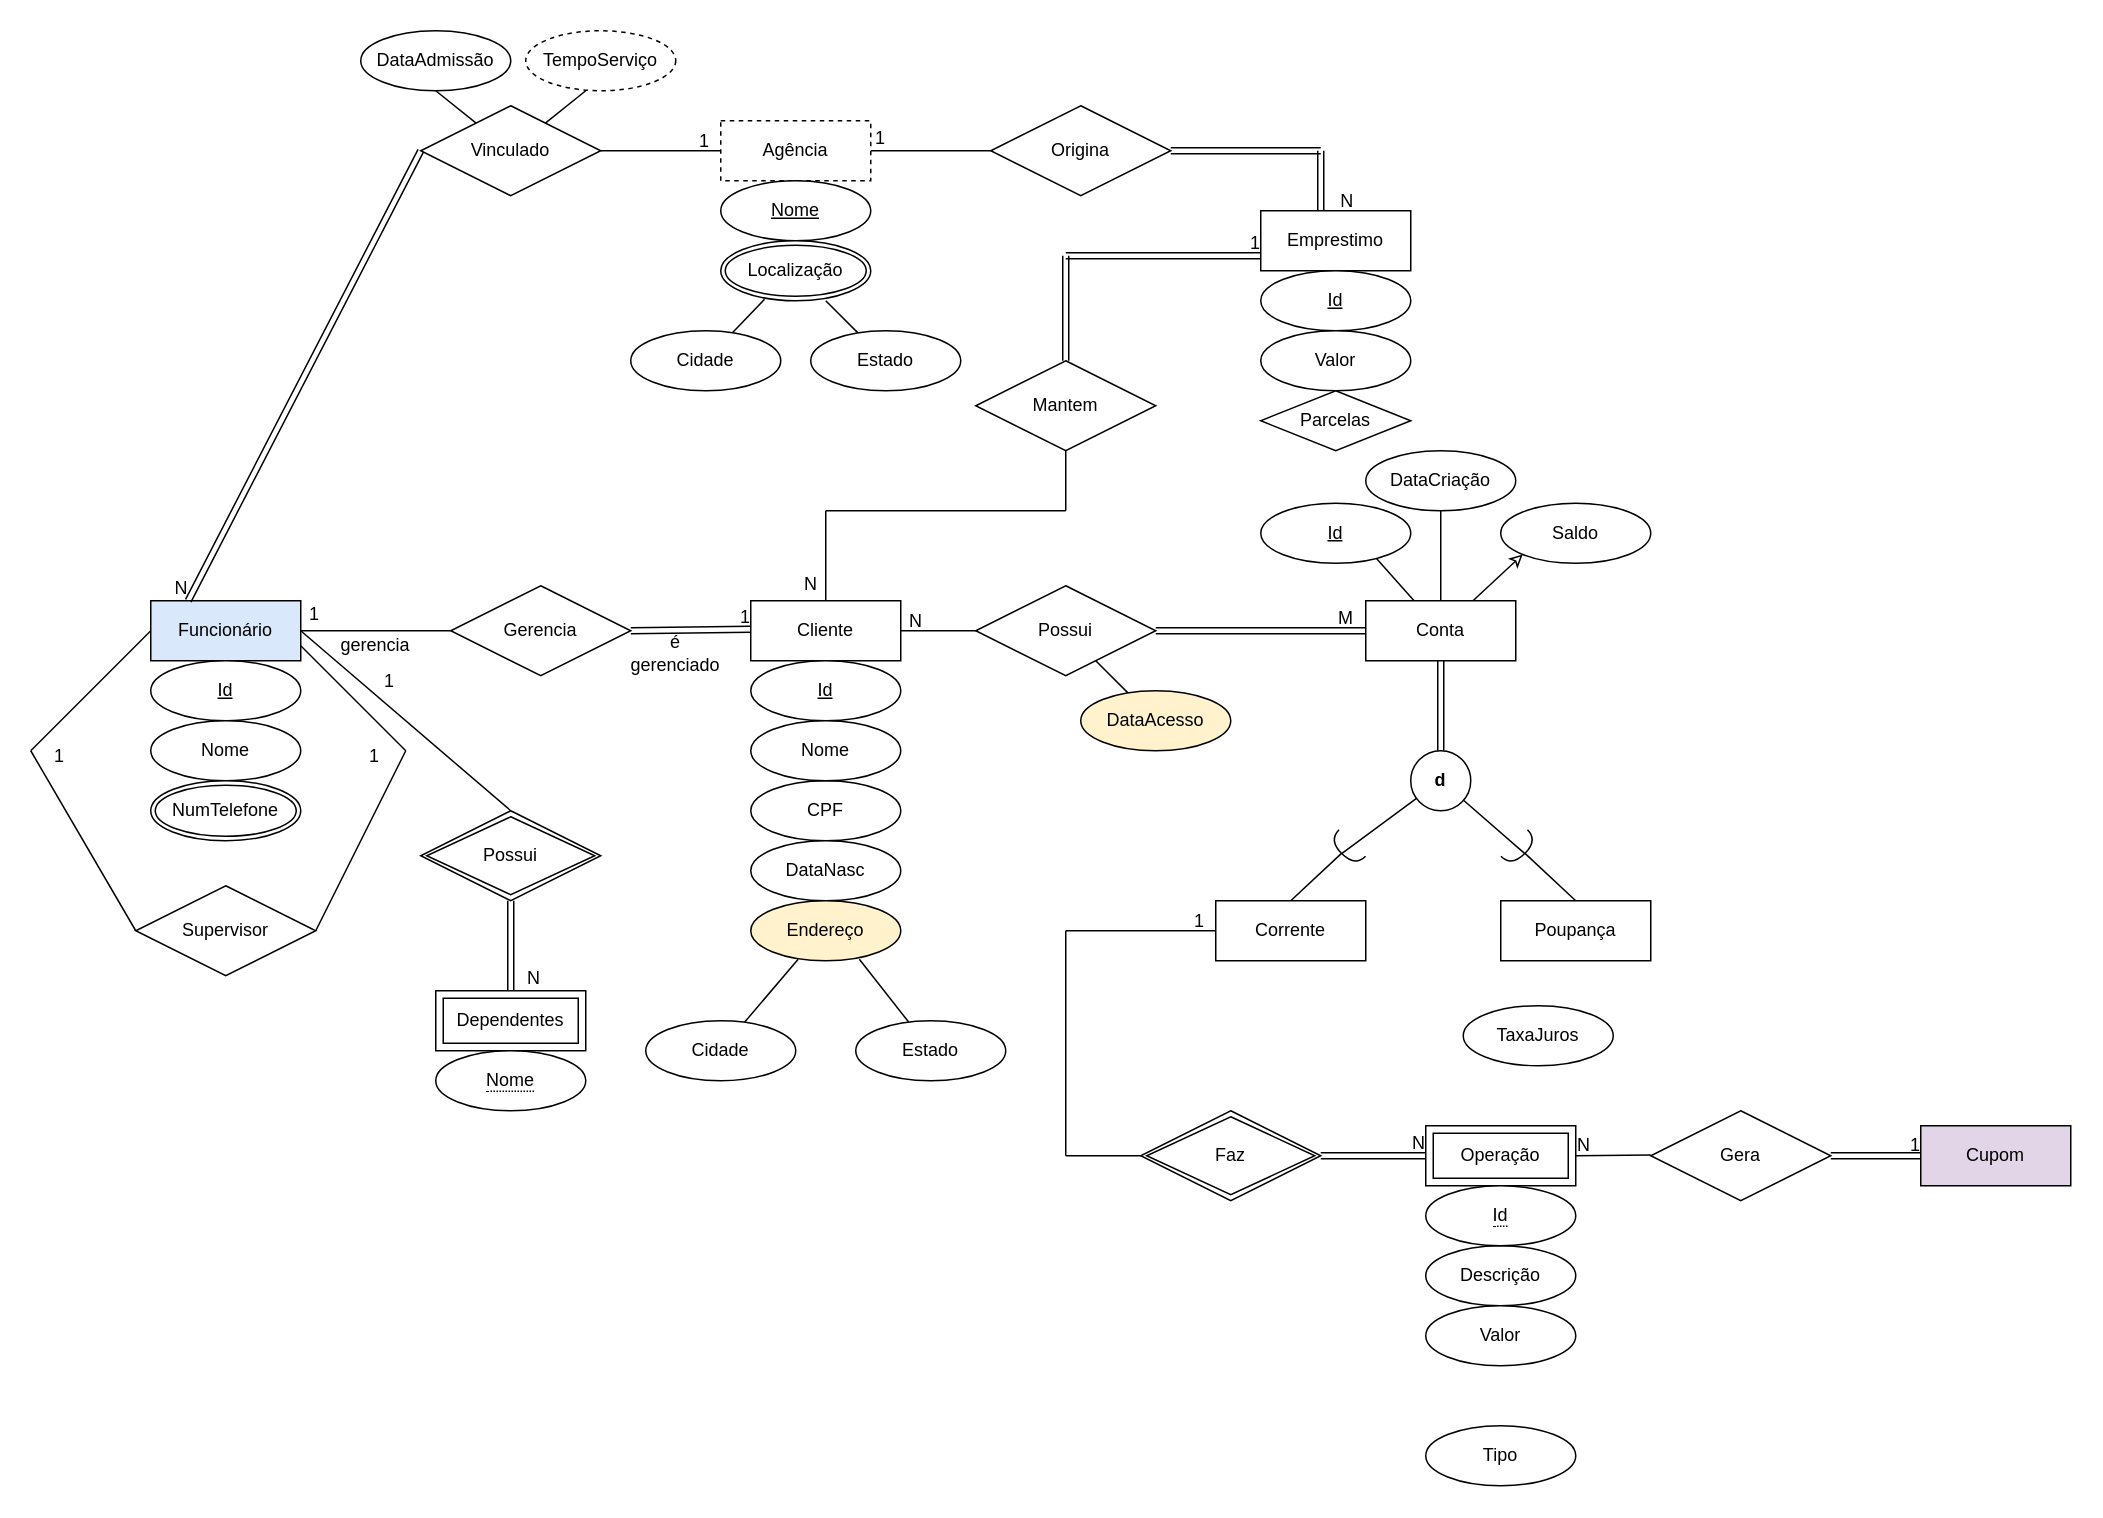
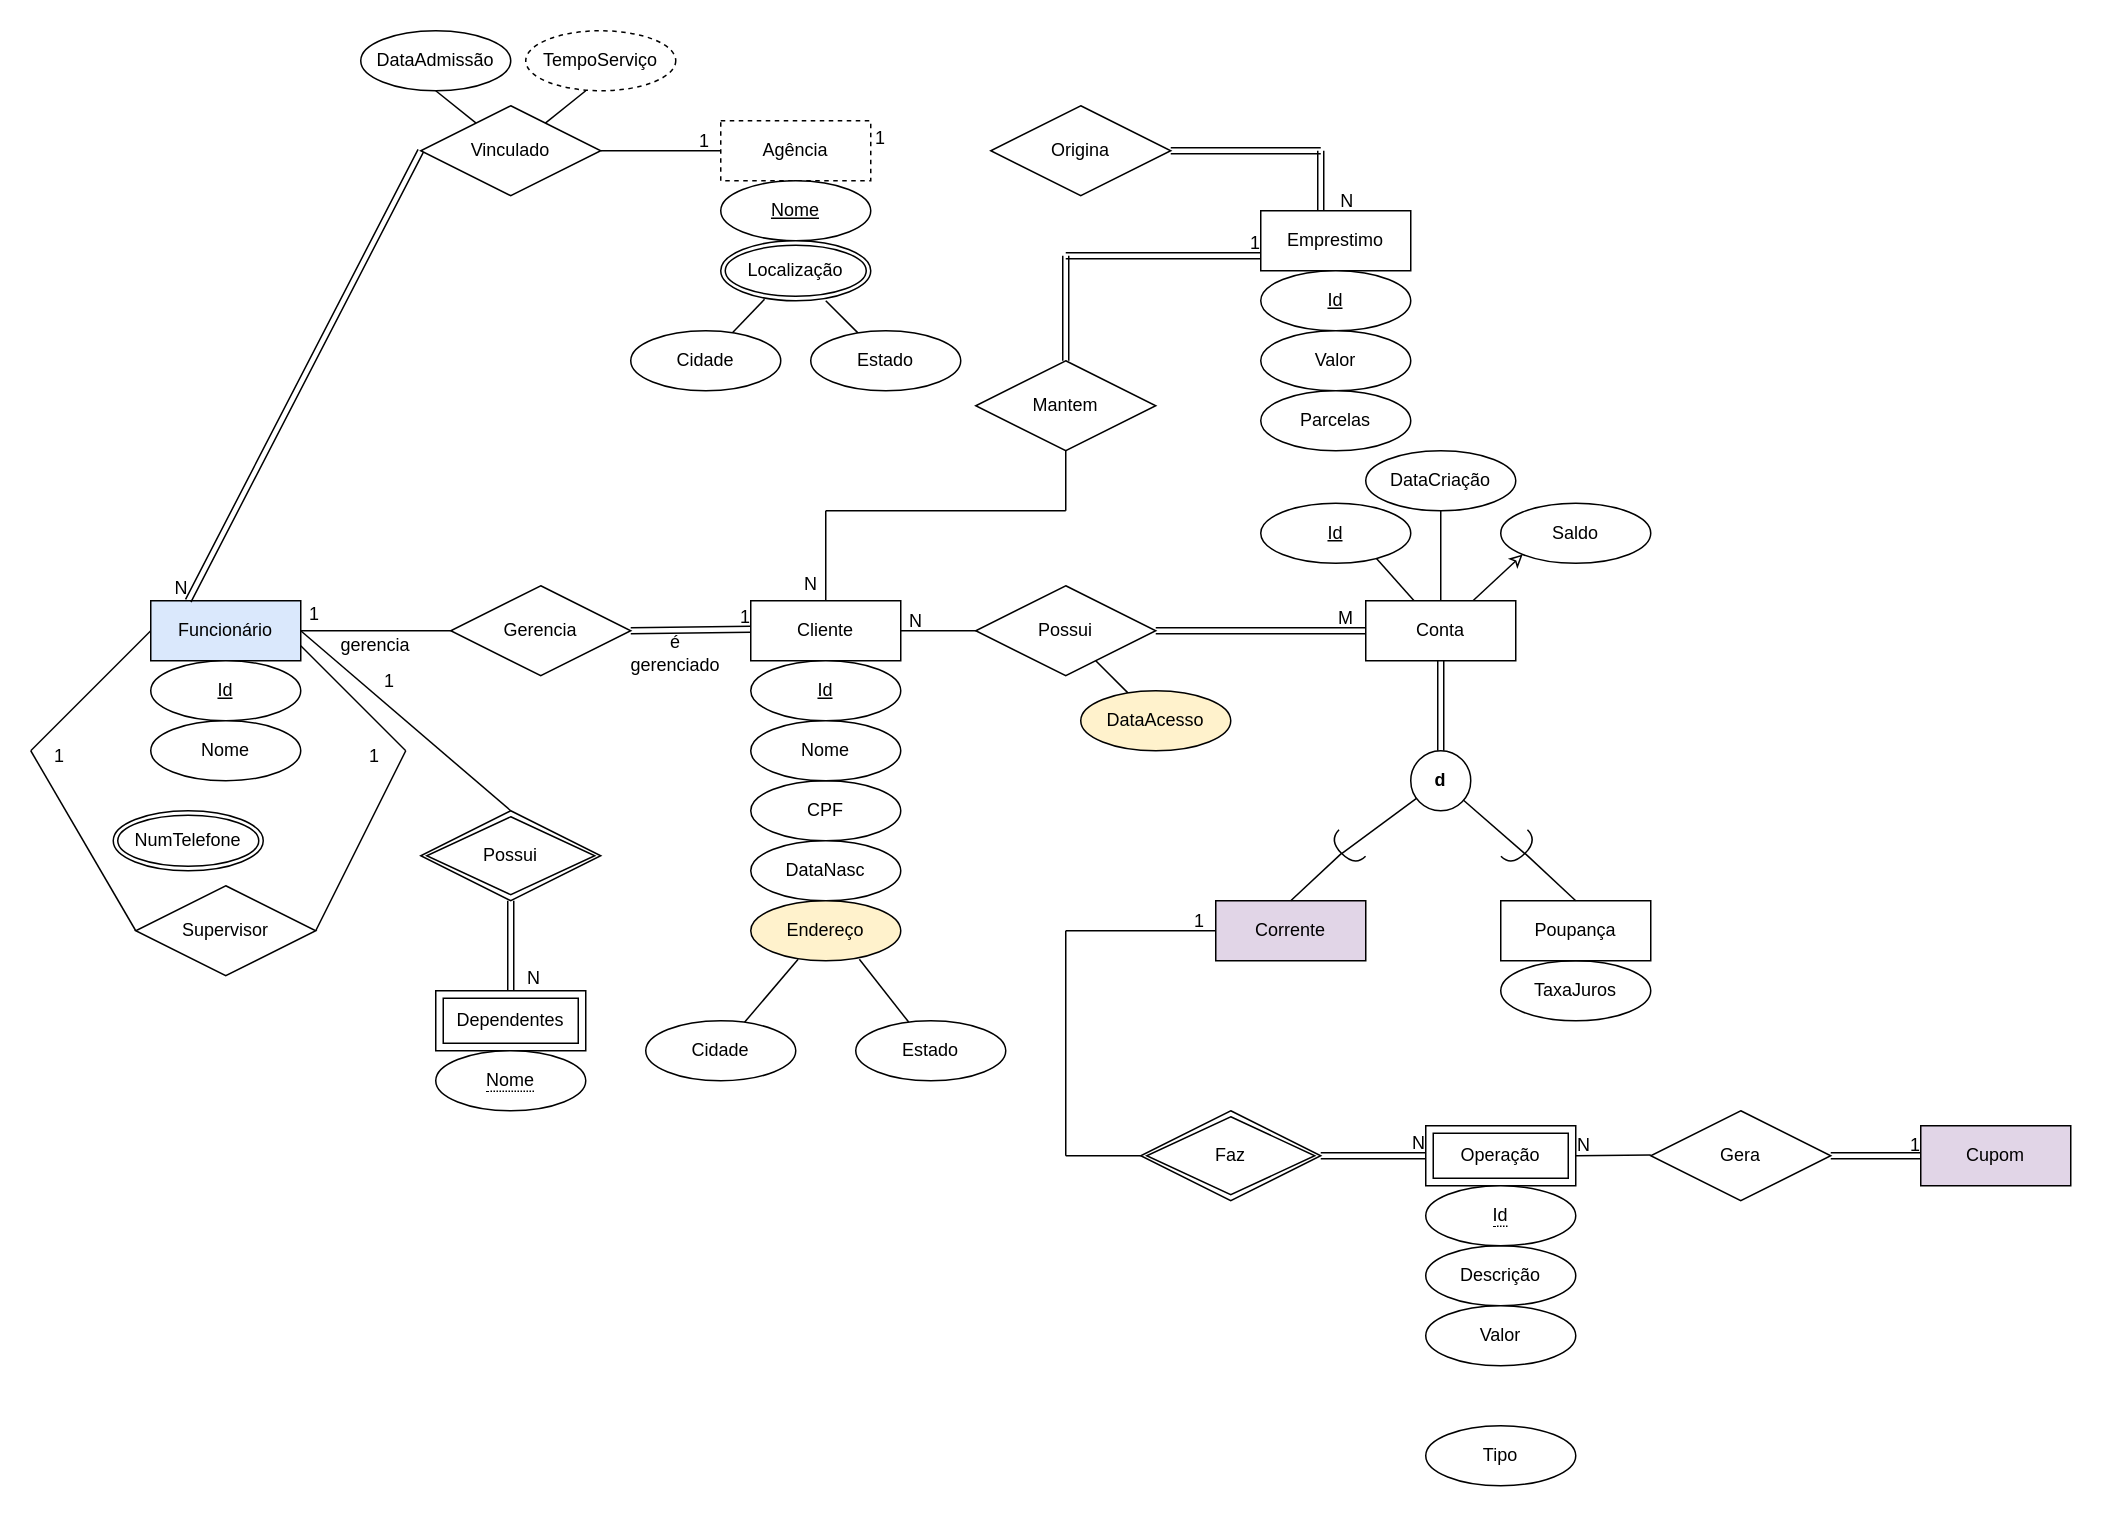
(931, 151) -> none
(1336, 421) -> (1336, 421)
(226, 811) -> (188, 841)
(1291, 931) -> (1291, 931)
(1538, 1036) -> (1576, 991)
